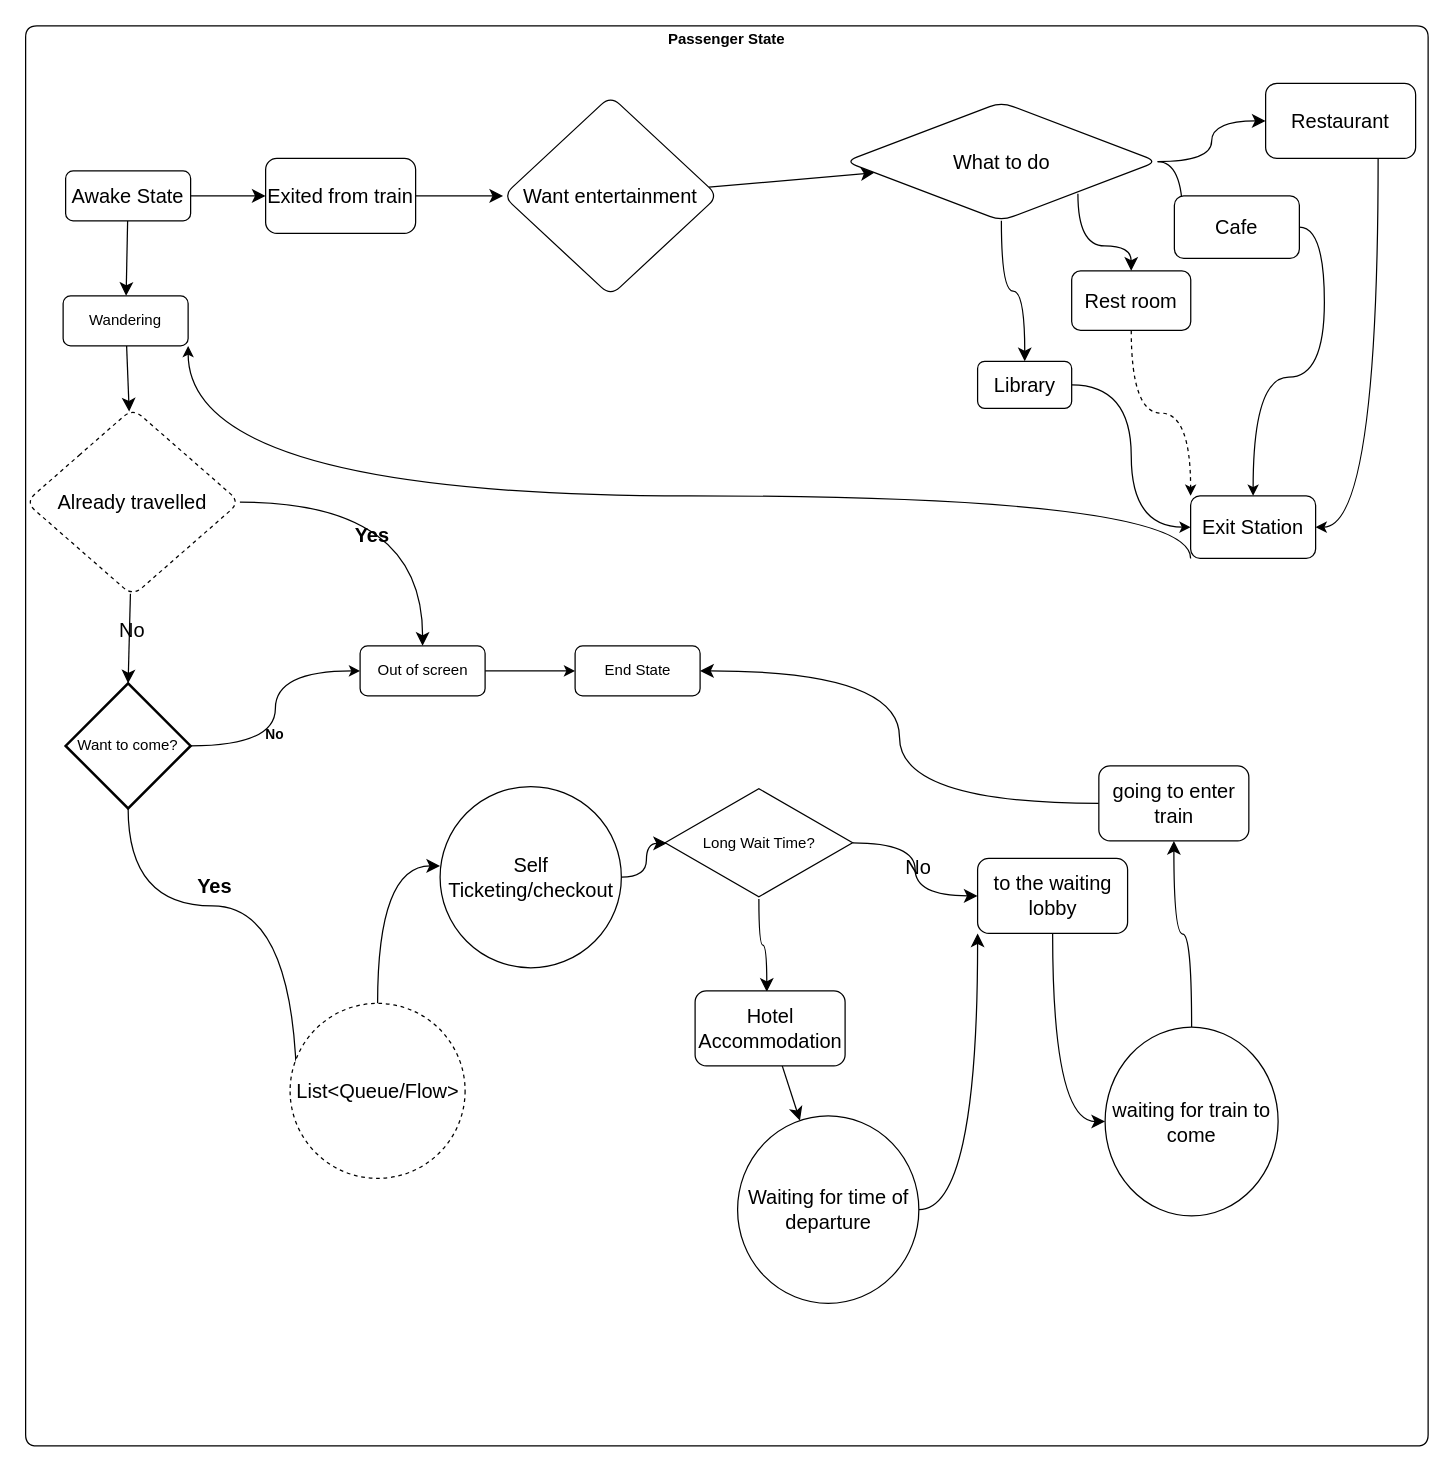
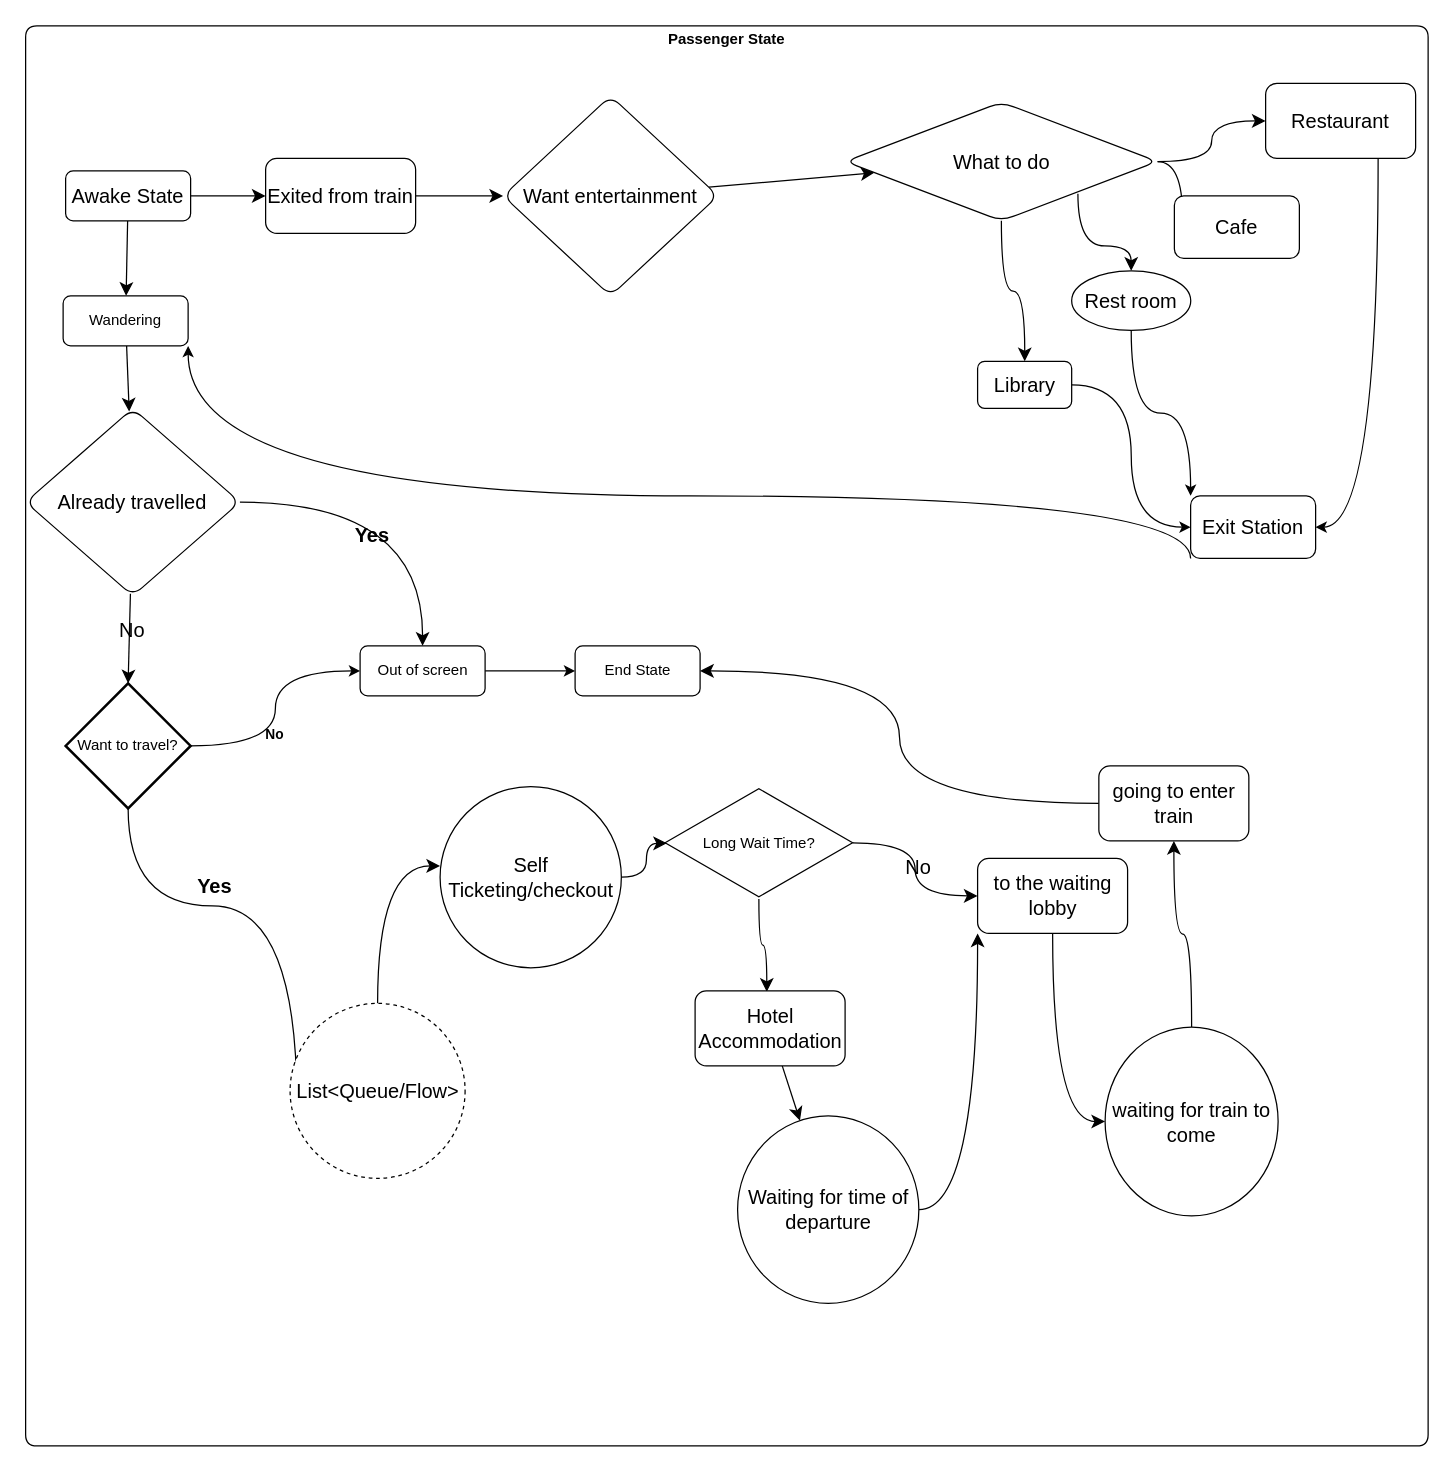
(1131, 300) -> (1131, 300)
(1311, 366) -> none
(1156, 412) -> (1156, 412)
(133, 502) -> (133, 502)
(128, 746) -> (128, 746)
